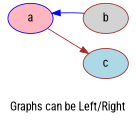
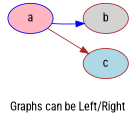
(72, 13) -> (64, 24)
